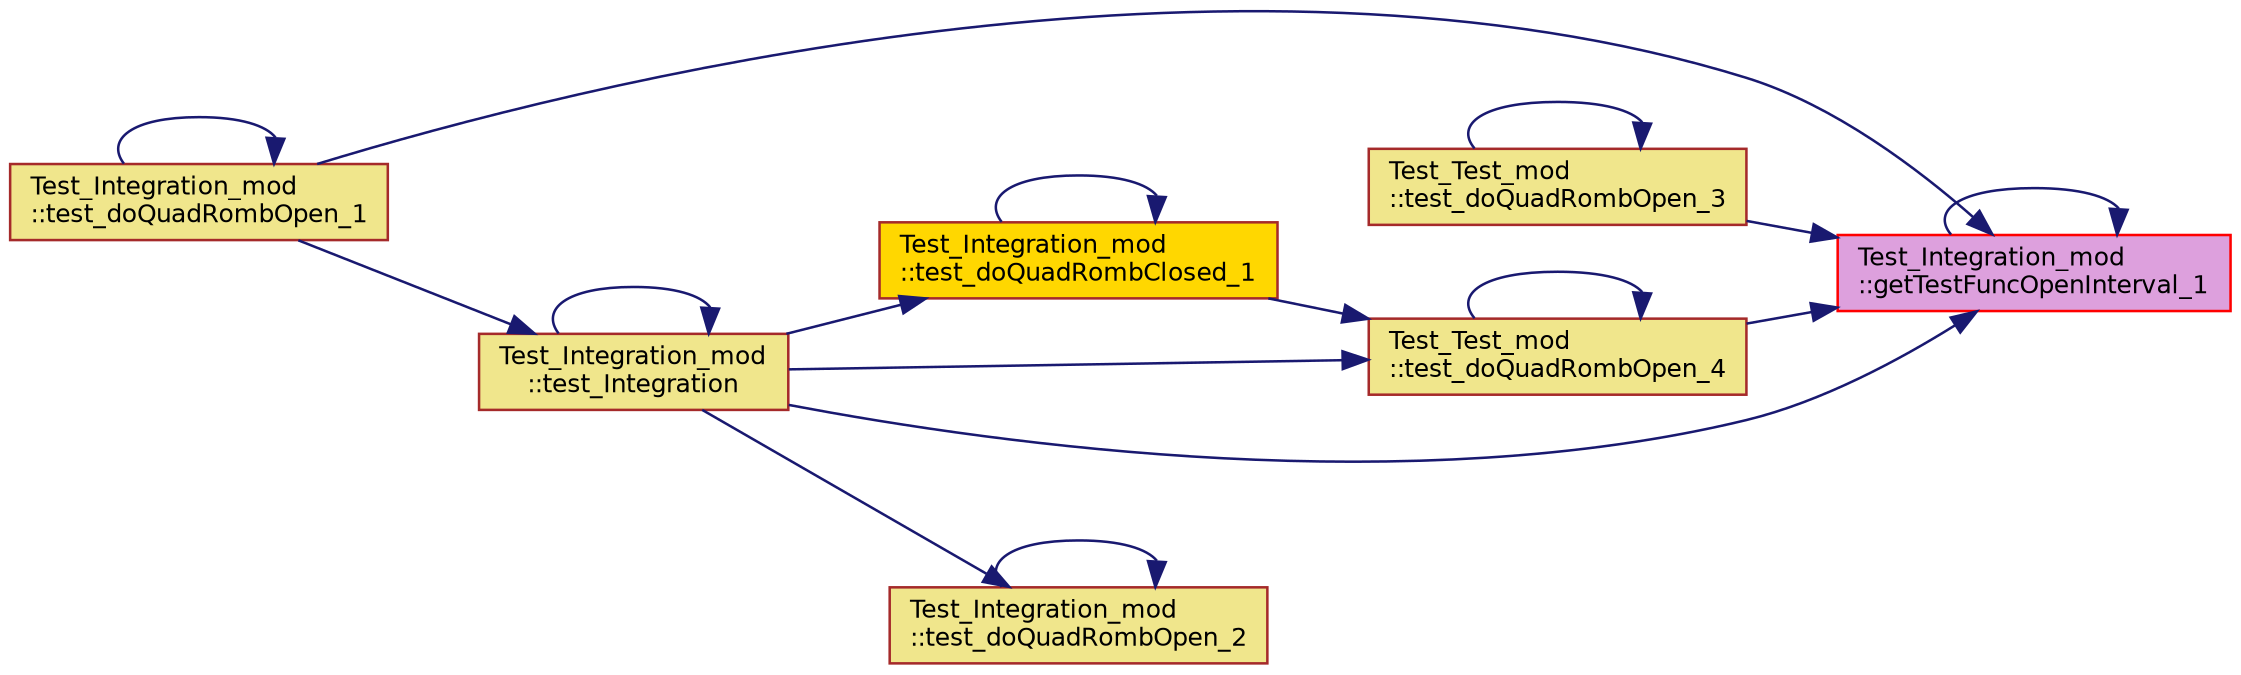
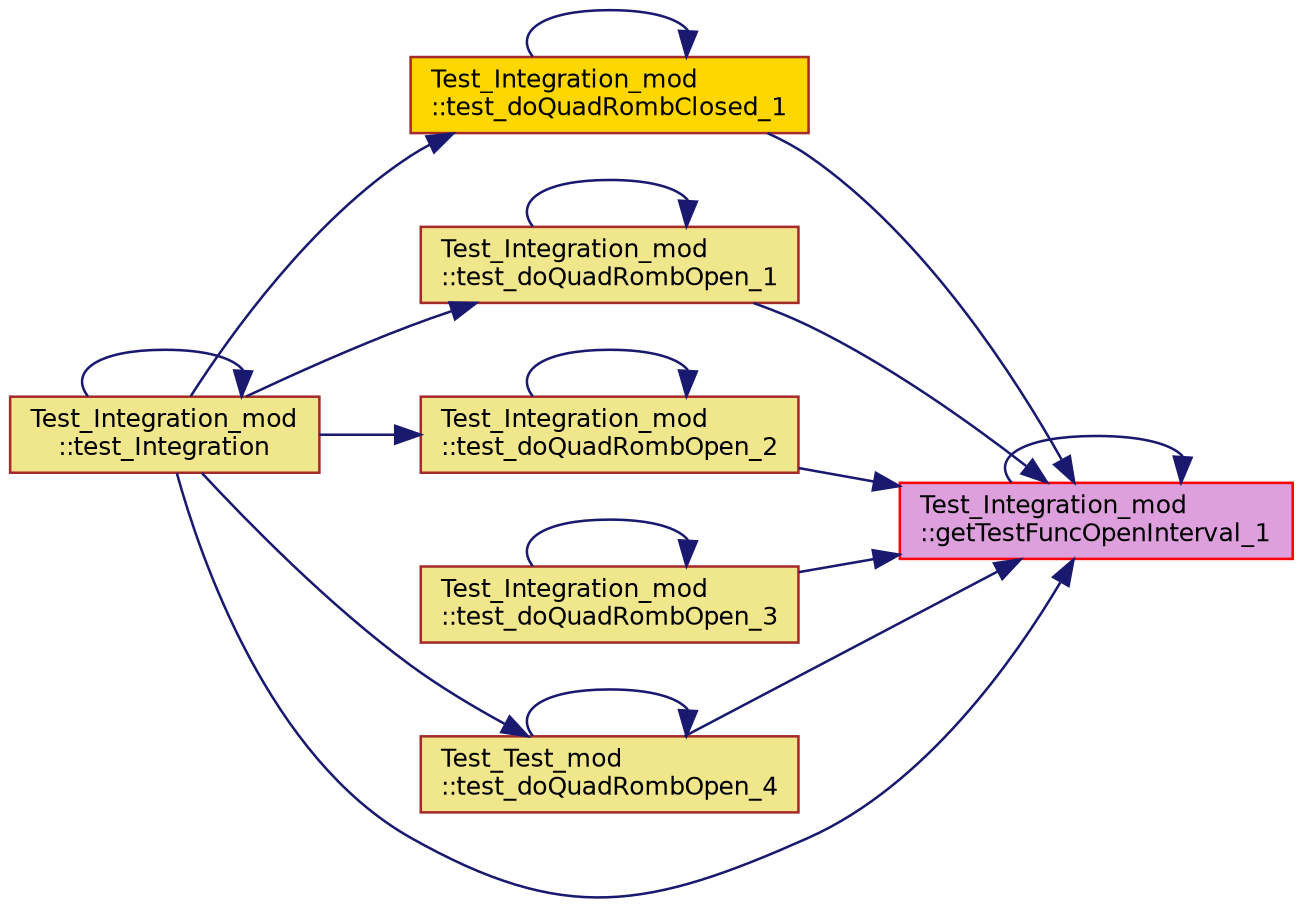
(1558, 187) -> (610, 605)
(405, 282) -> (348, 351)
(1306, 306) -> (936, 276)
none -> (836, 475)
